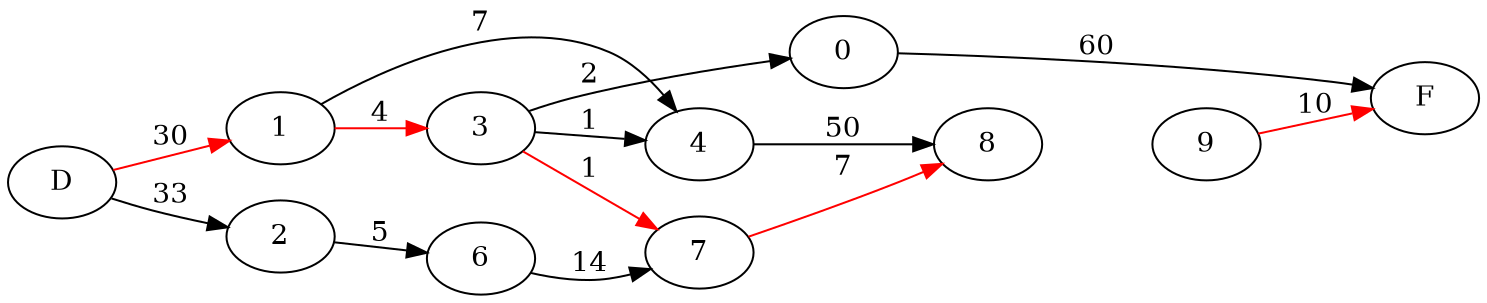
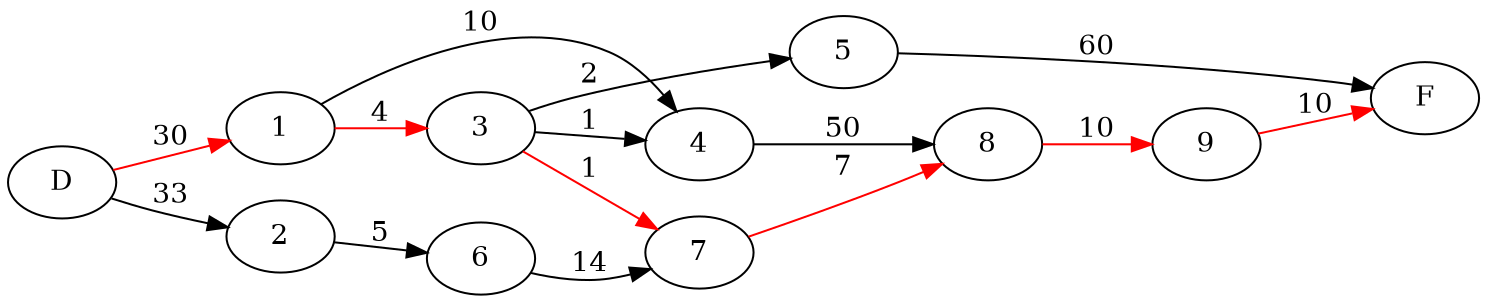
(481, 23) -> (481, 23)
(844, 52) -> (844, 52)
none -> (1087, 144)
